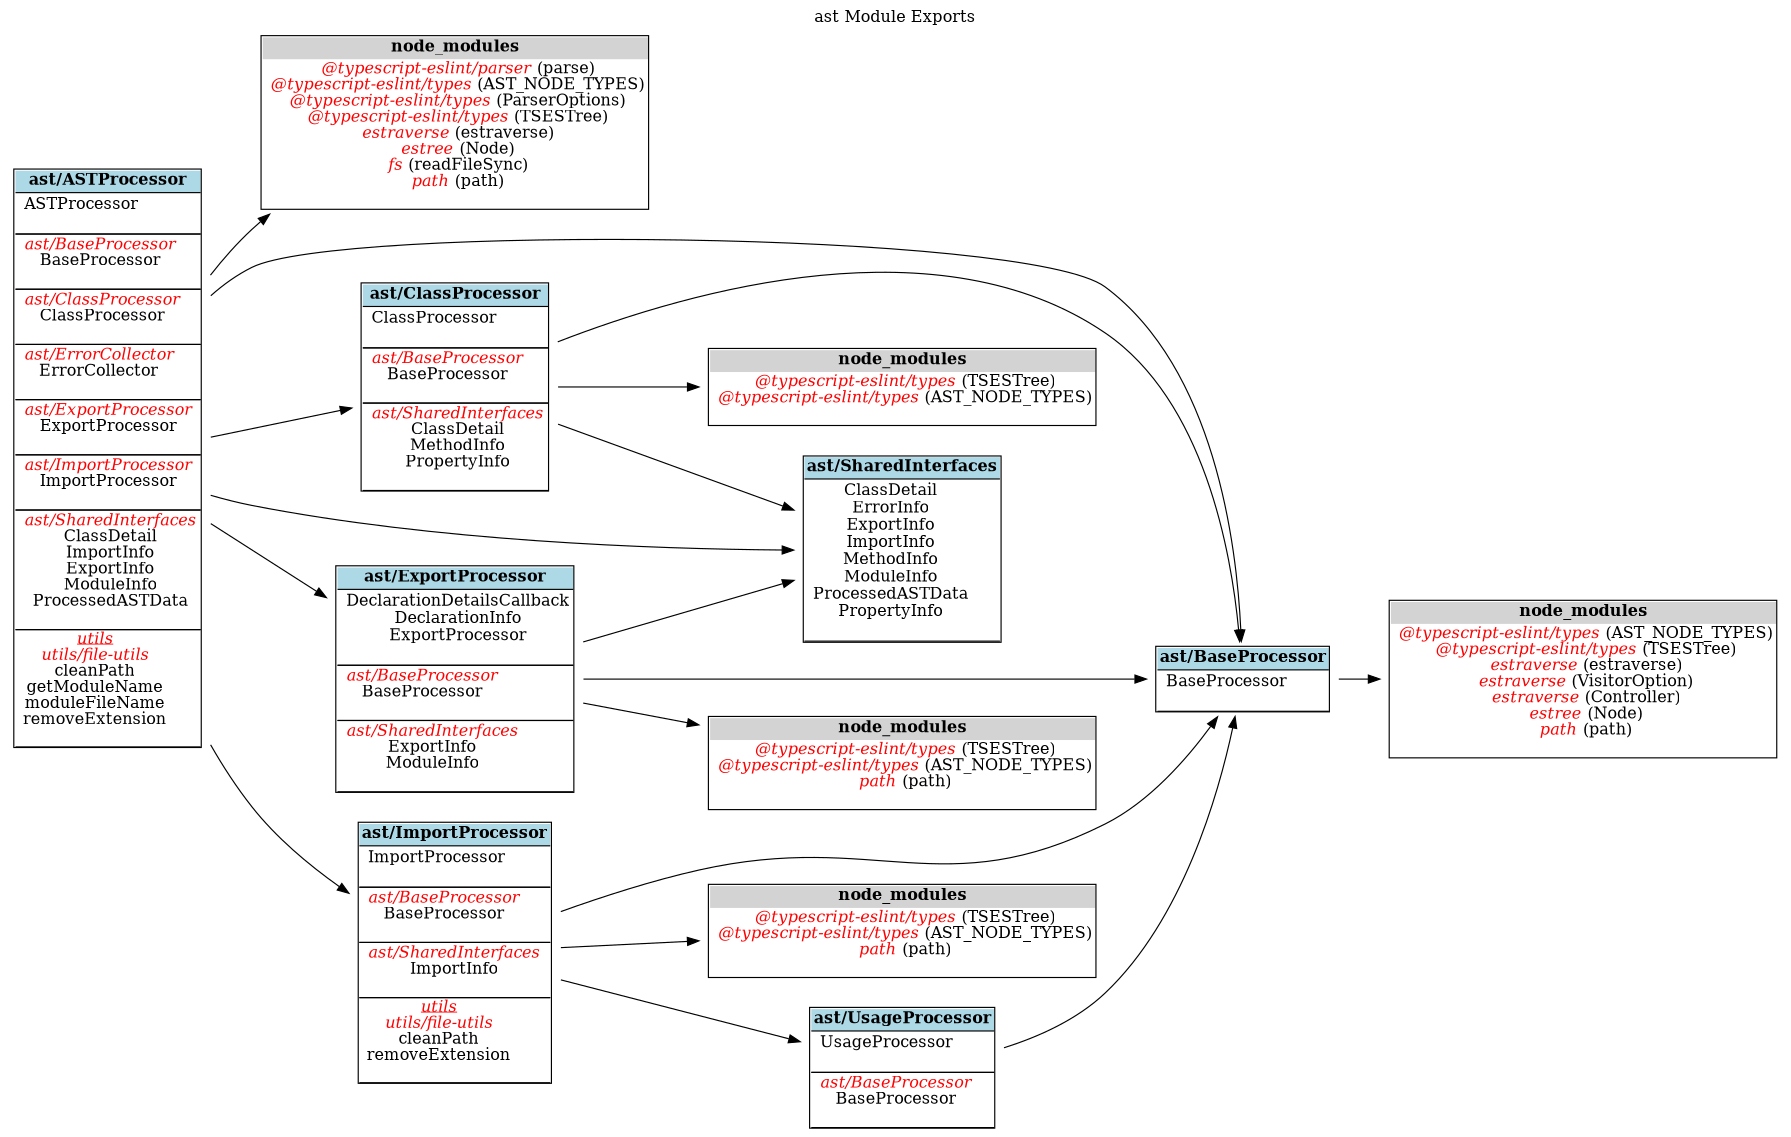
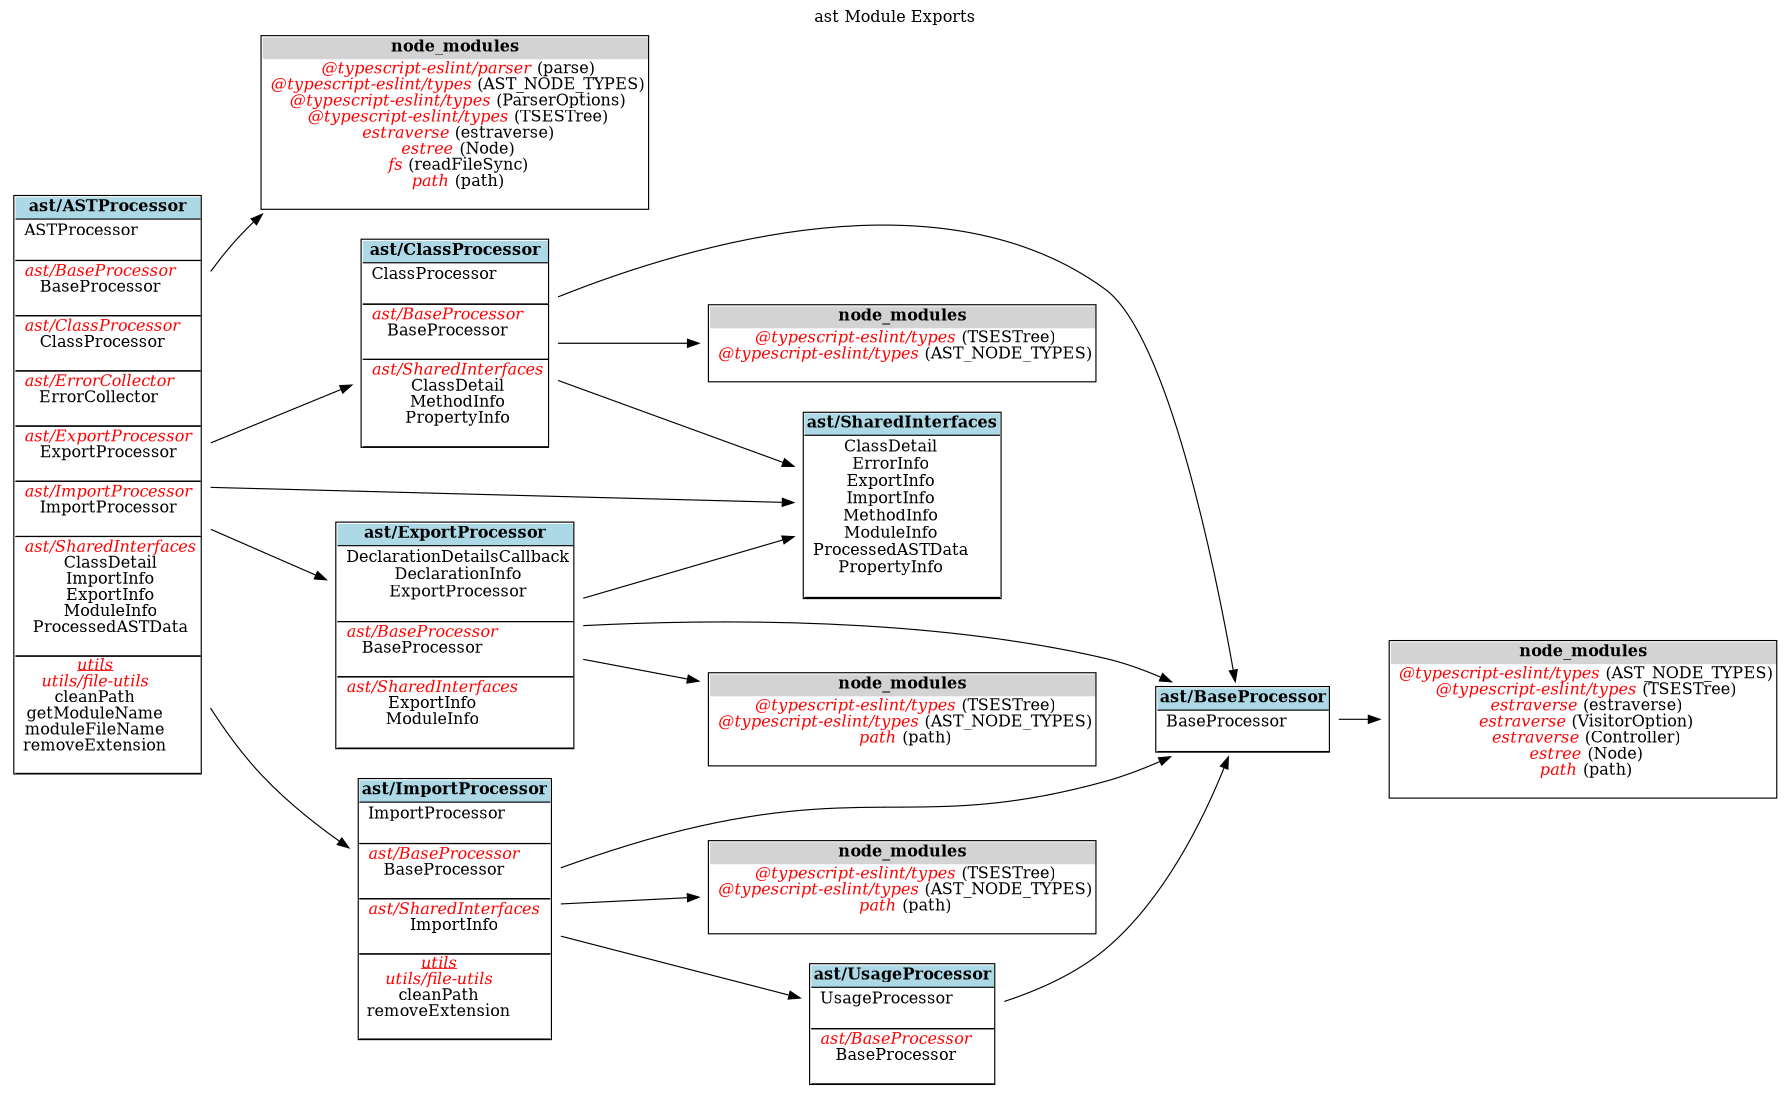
(844, 246) -> none
